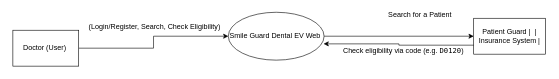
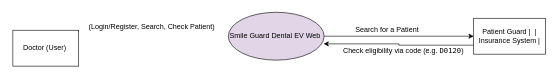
(420, 15) -> (387, 30)
(163, 31) -> (160, 27)
(276, 36) -> (276, 36)
(153, 42) -> none
